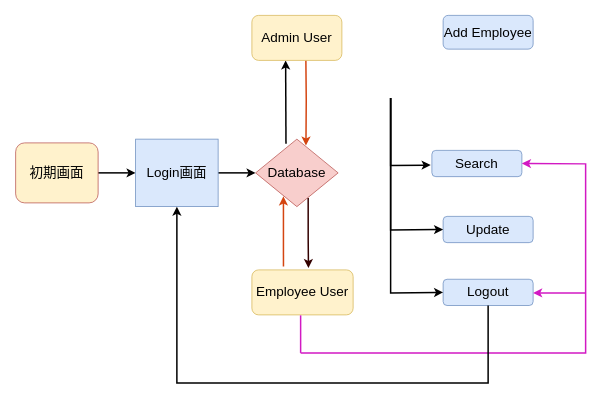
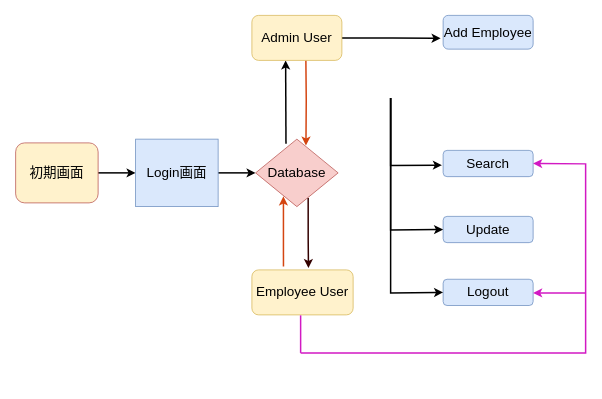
none -> (387, 38)
(477, 164) -> (488, 164)
(286, 383) -> none
